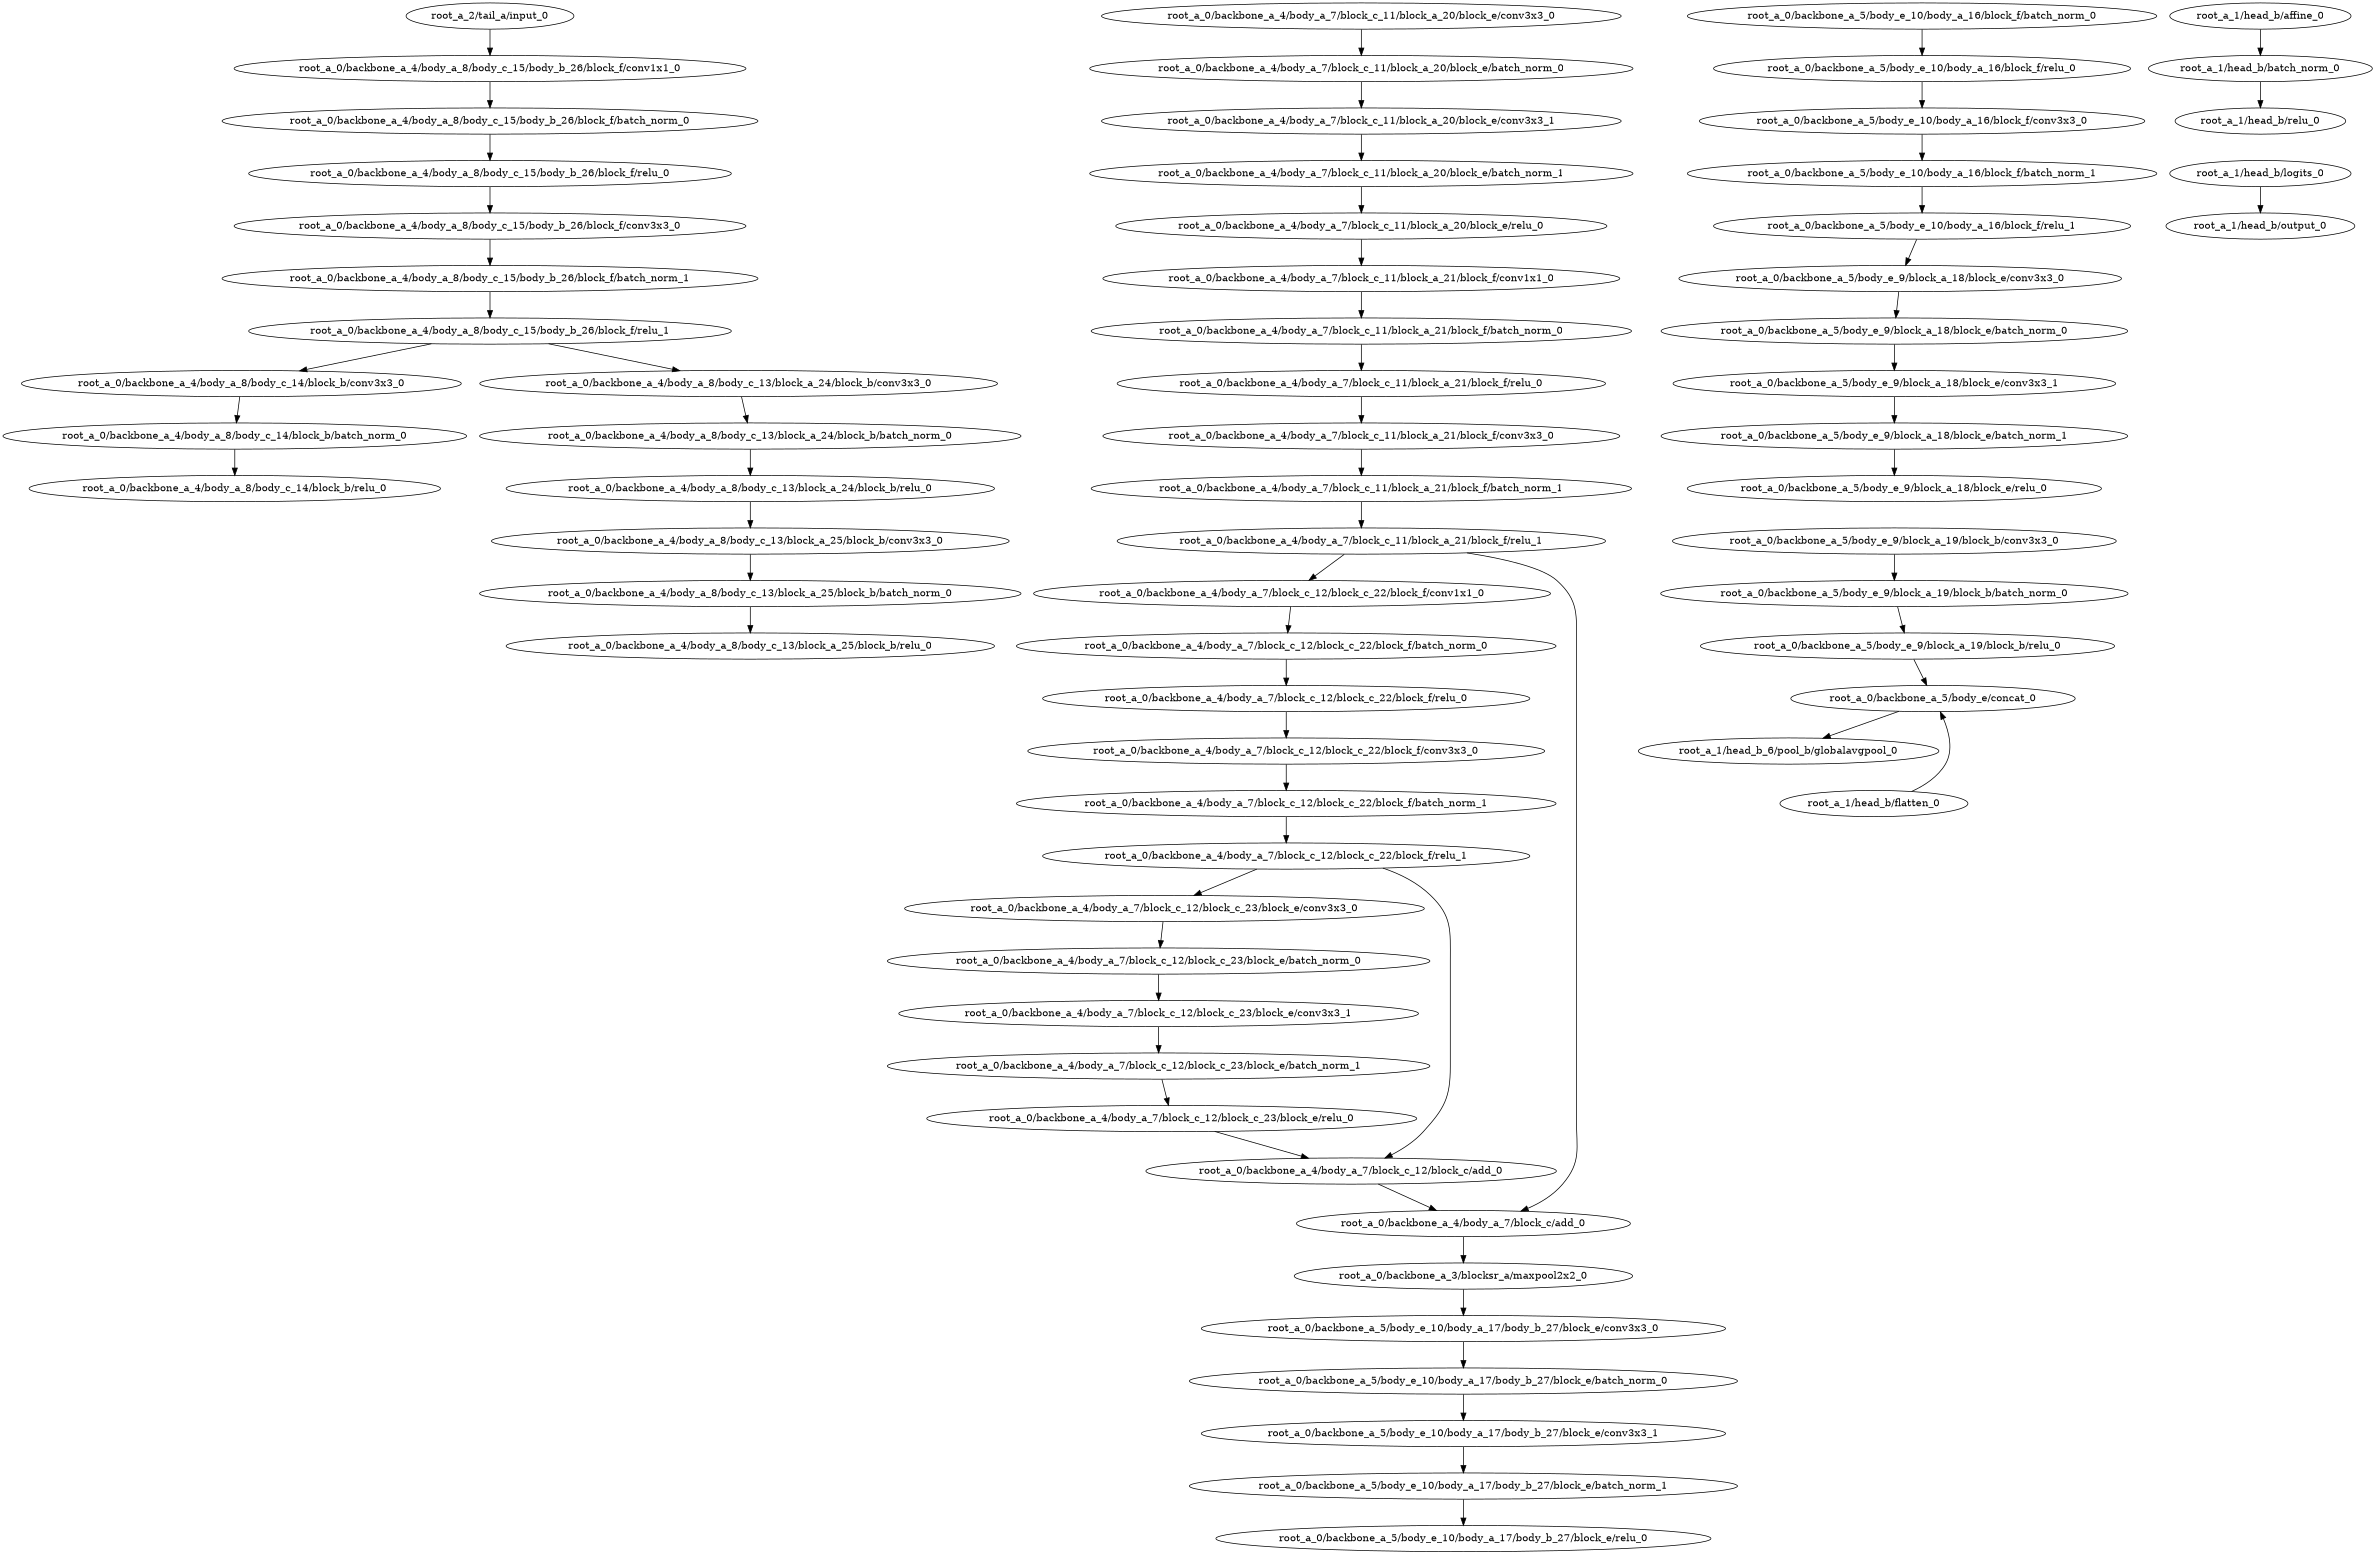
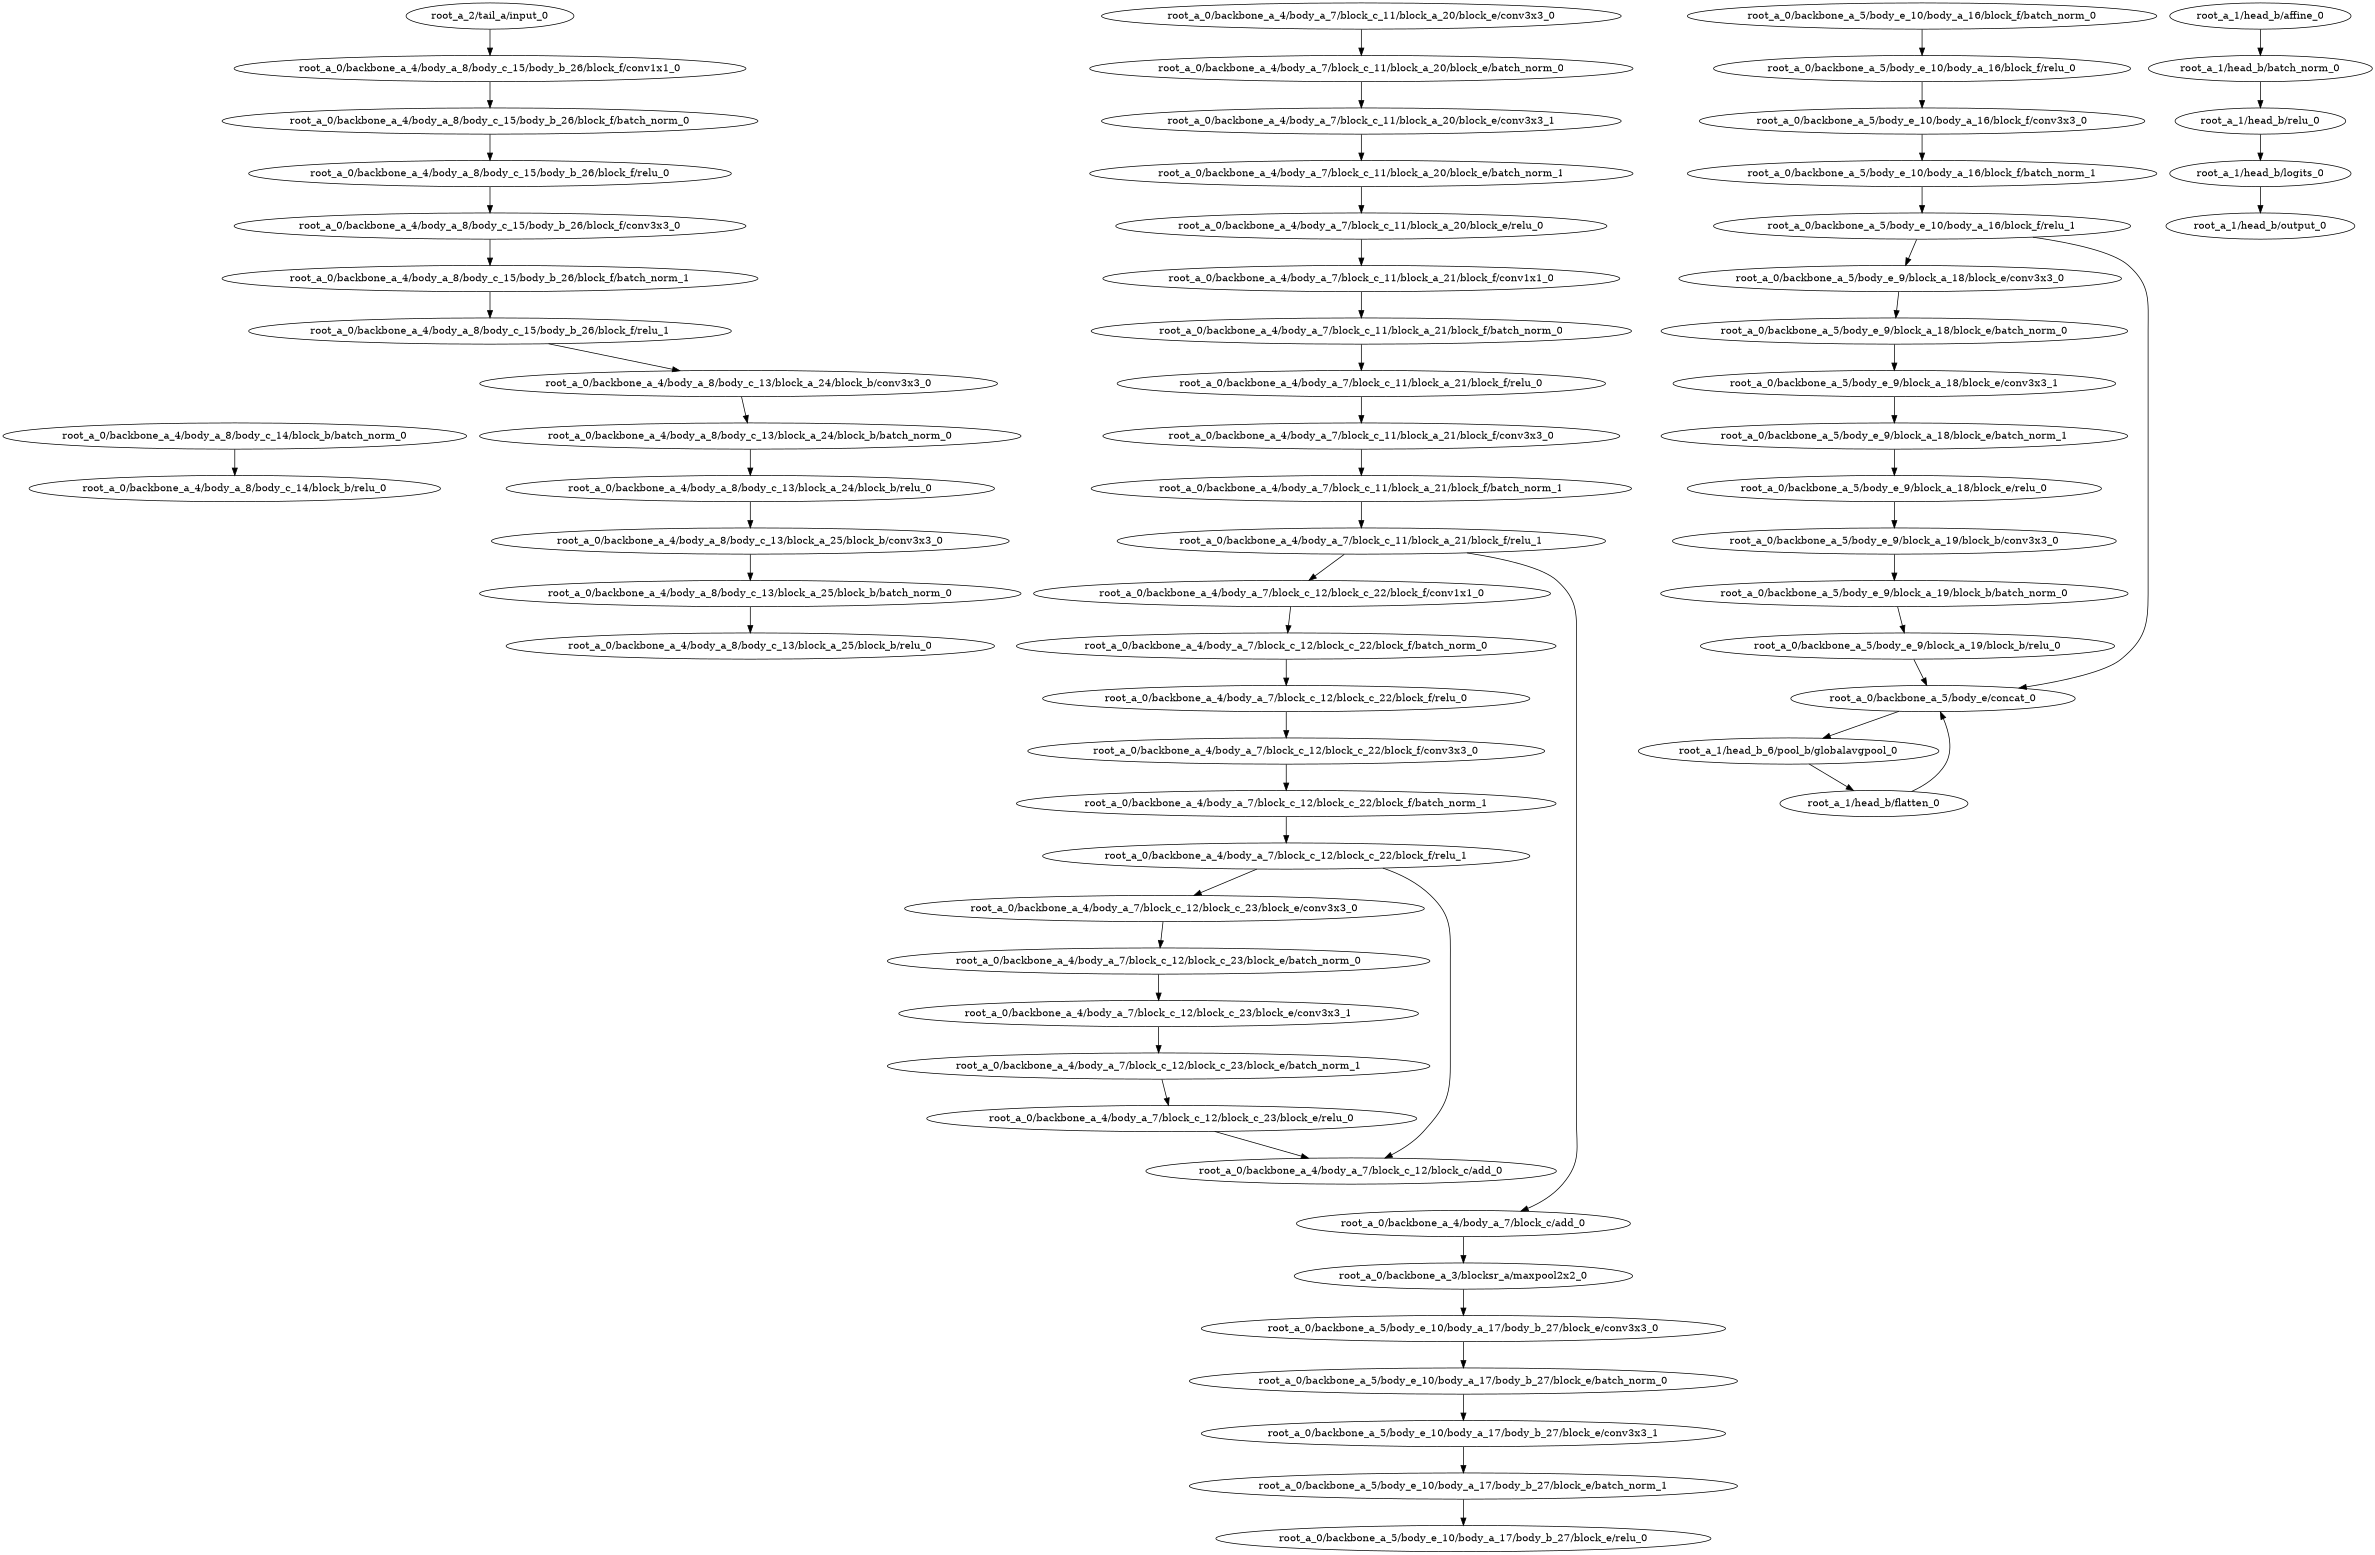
none -> (2260, 144)
(241, 384) -> none
none -> (2148, 463)
none -> (1894, 511)
none -> (1828, 775)
(1404, 1196) -> none
